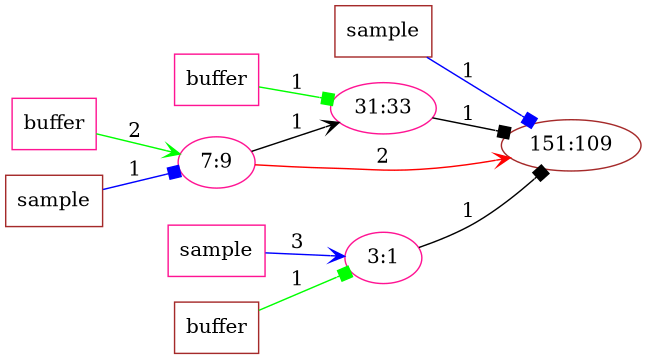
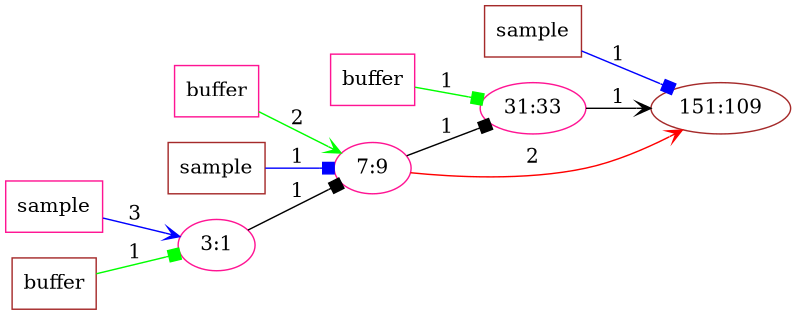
(464, 124) -> (611, 108)
(288, 139) -> (442, 142)
(480, 220) -> (288, 210)
